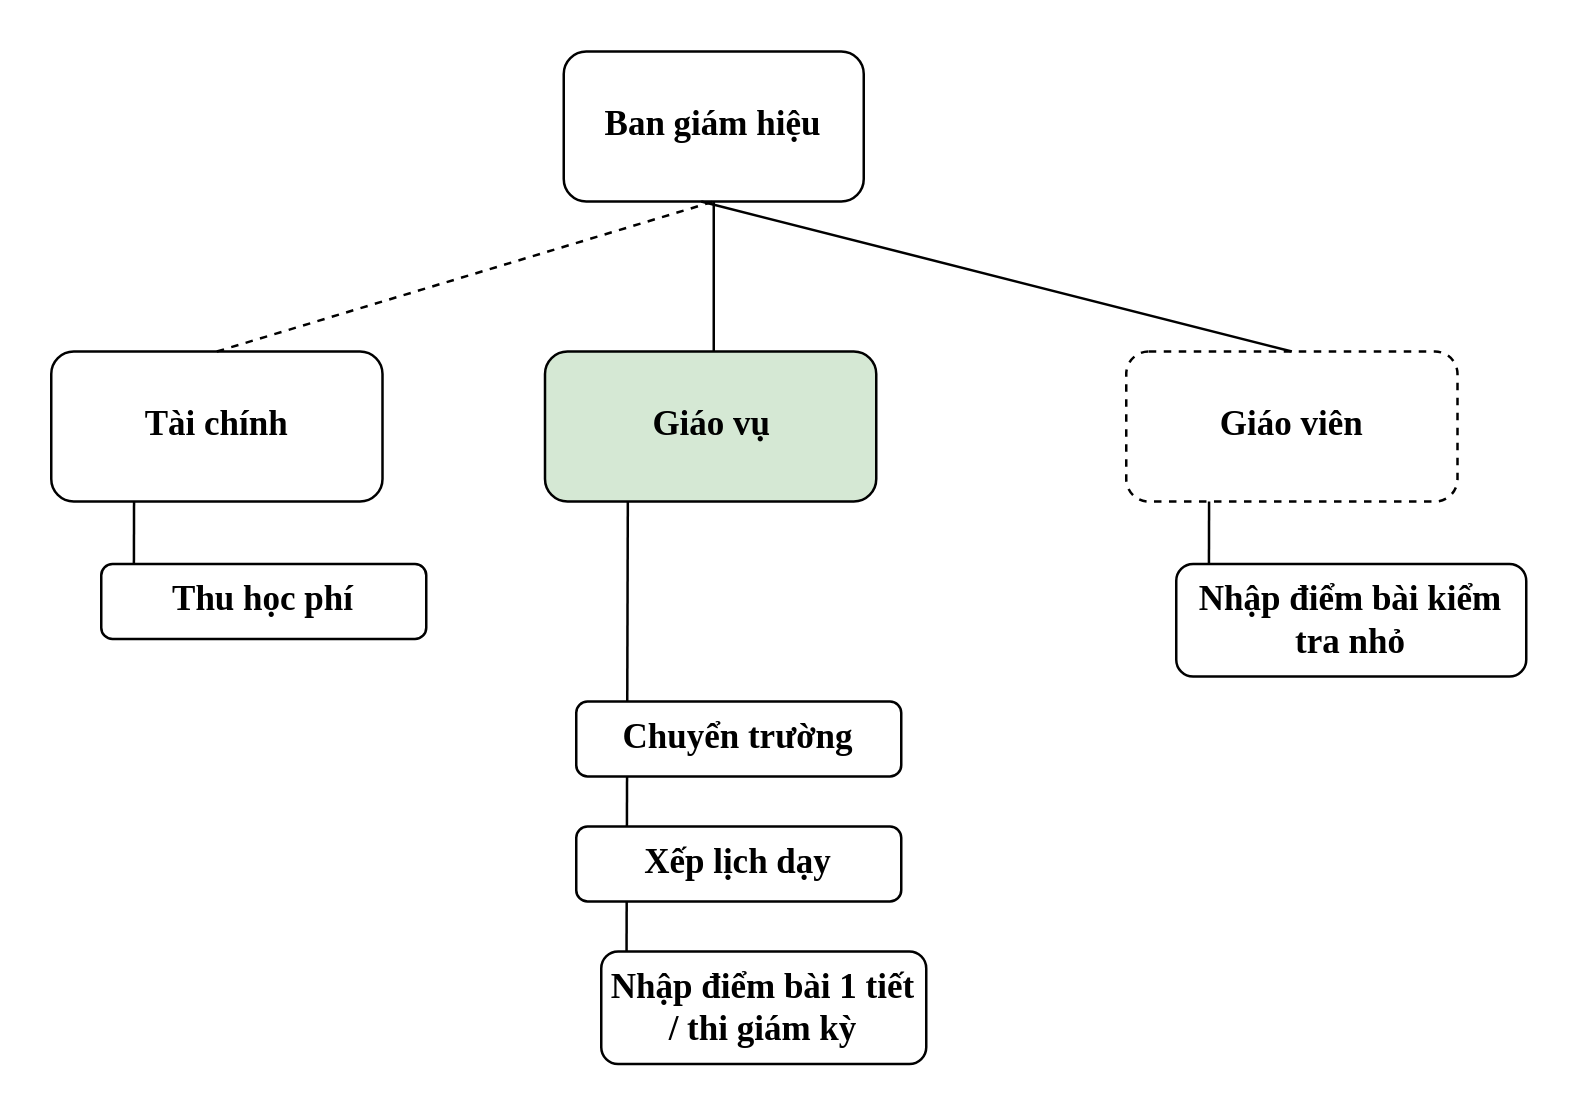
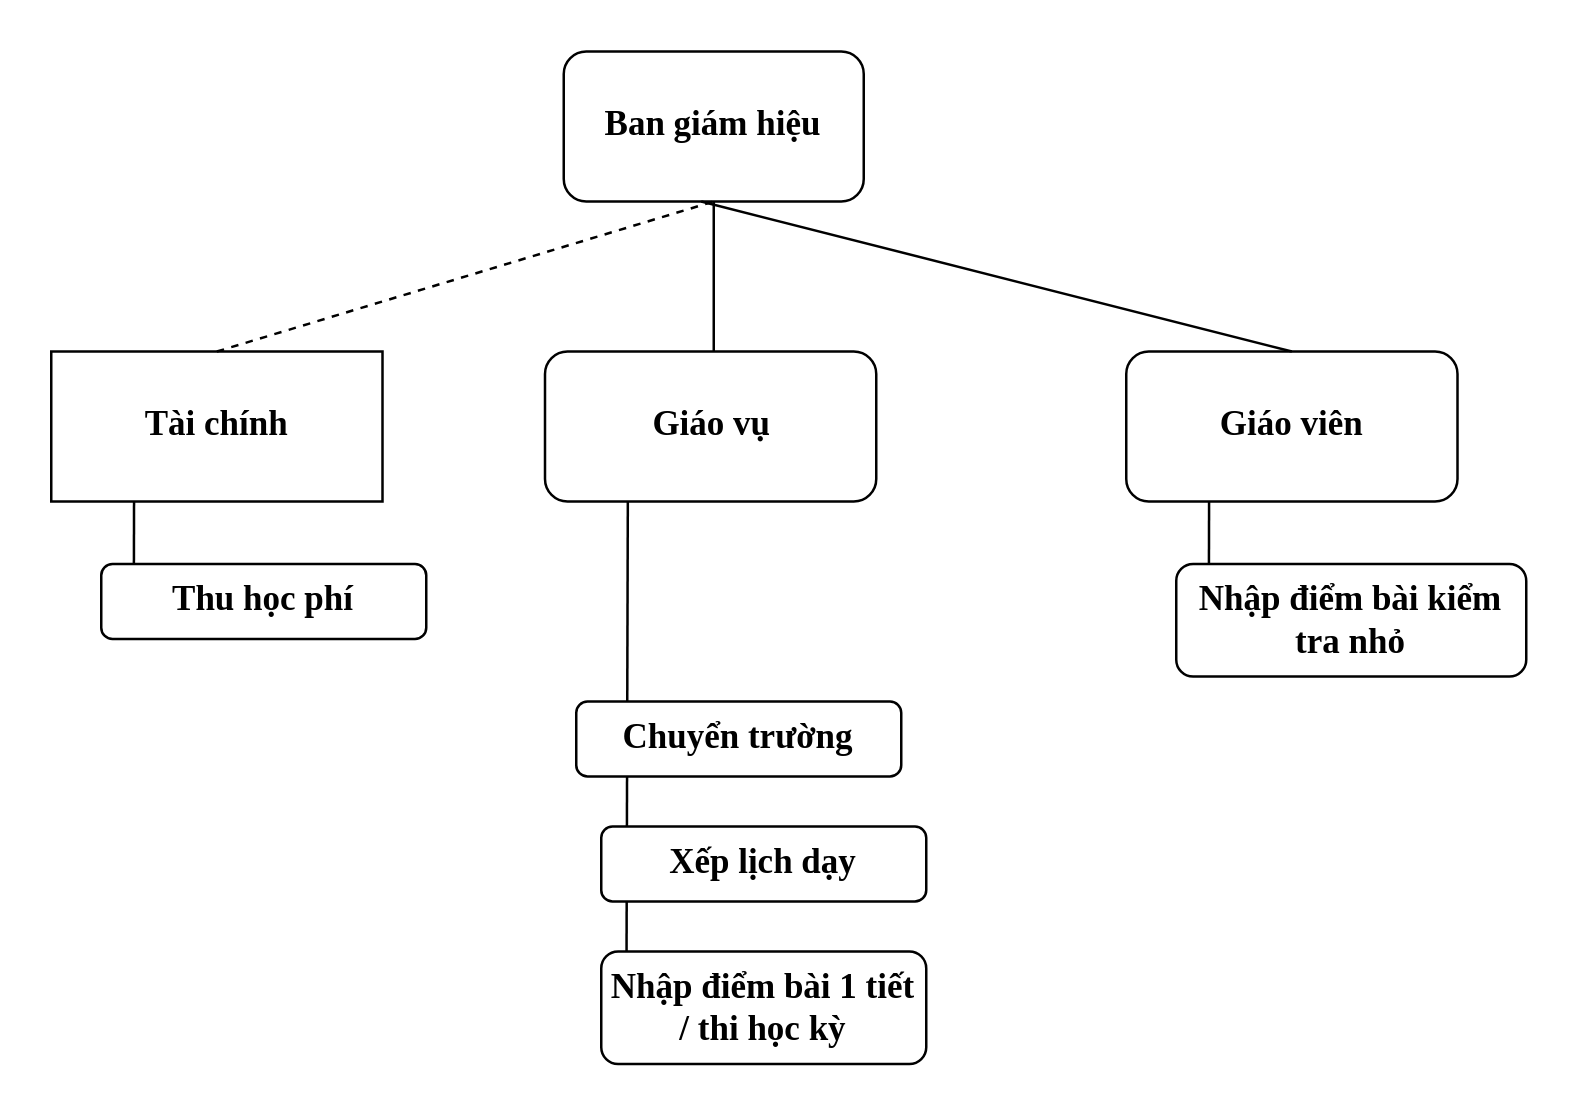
(217, 426) -> (217, 426)
(711, 426) -> (711, 426)
(1292, 426) -> (1292, 426)
(739, 864) -> (764, 864)
(764, 1009) -> (764, 1009)
